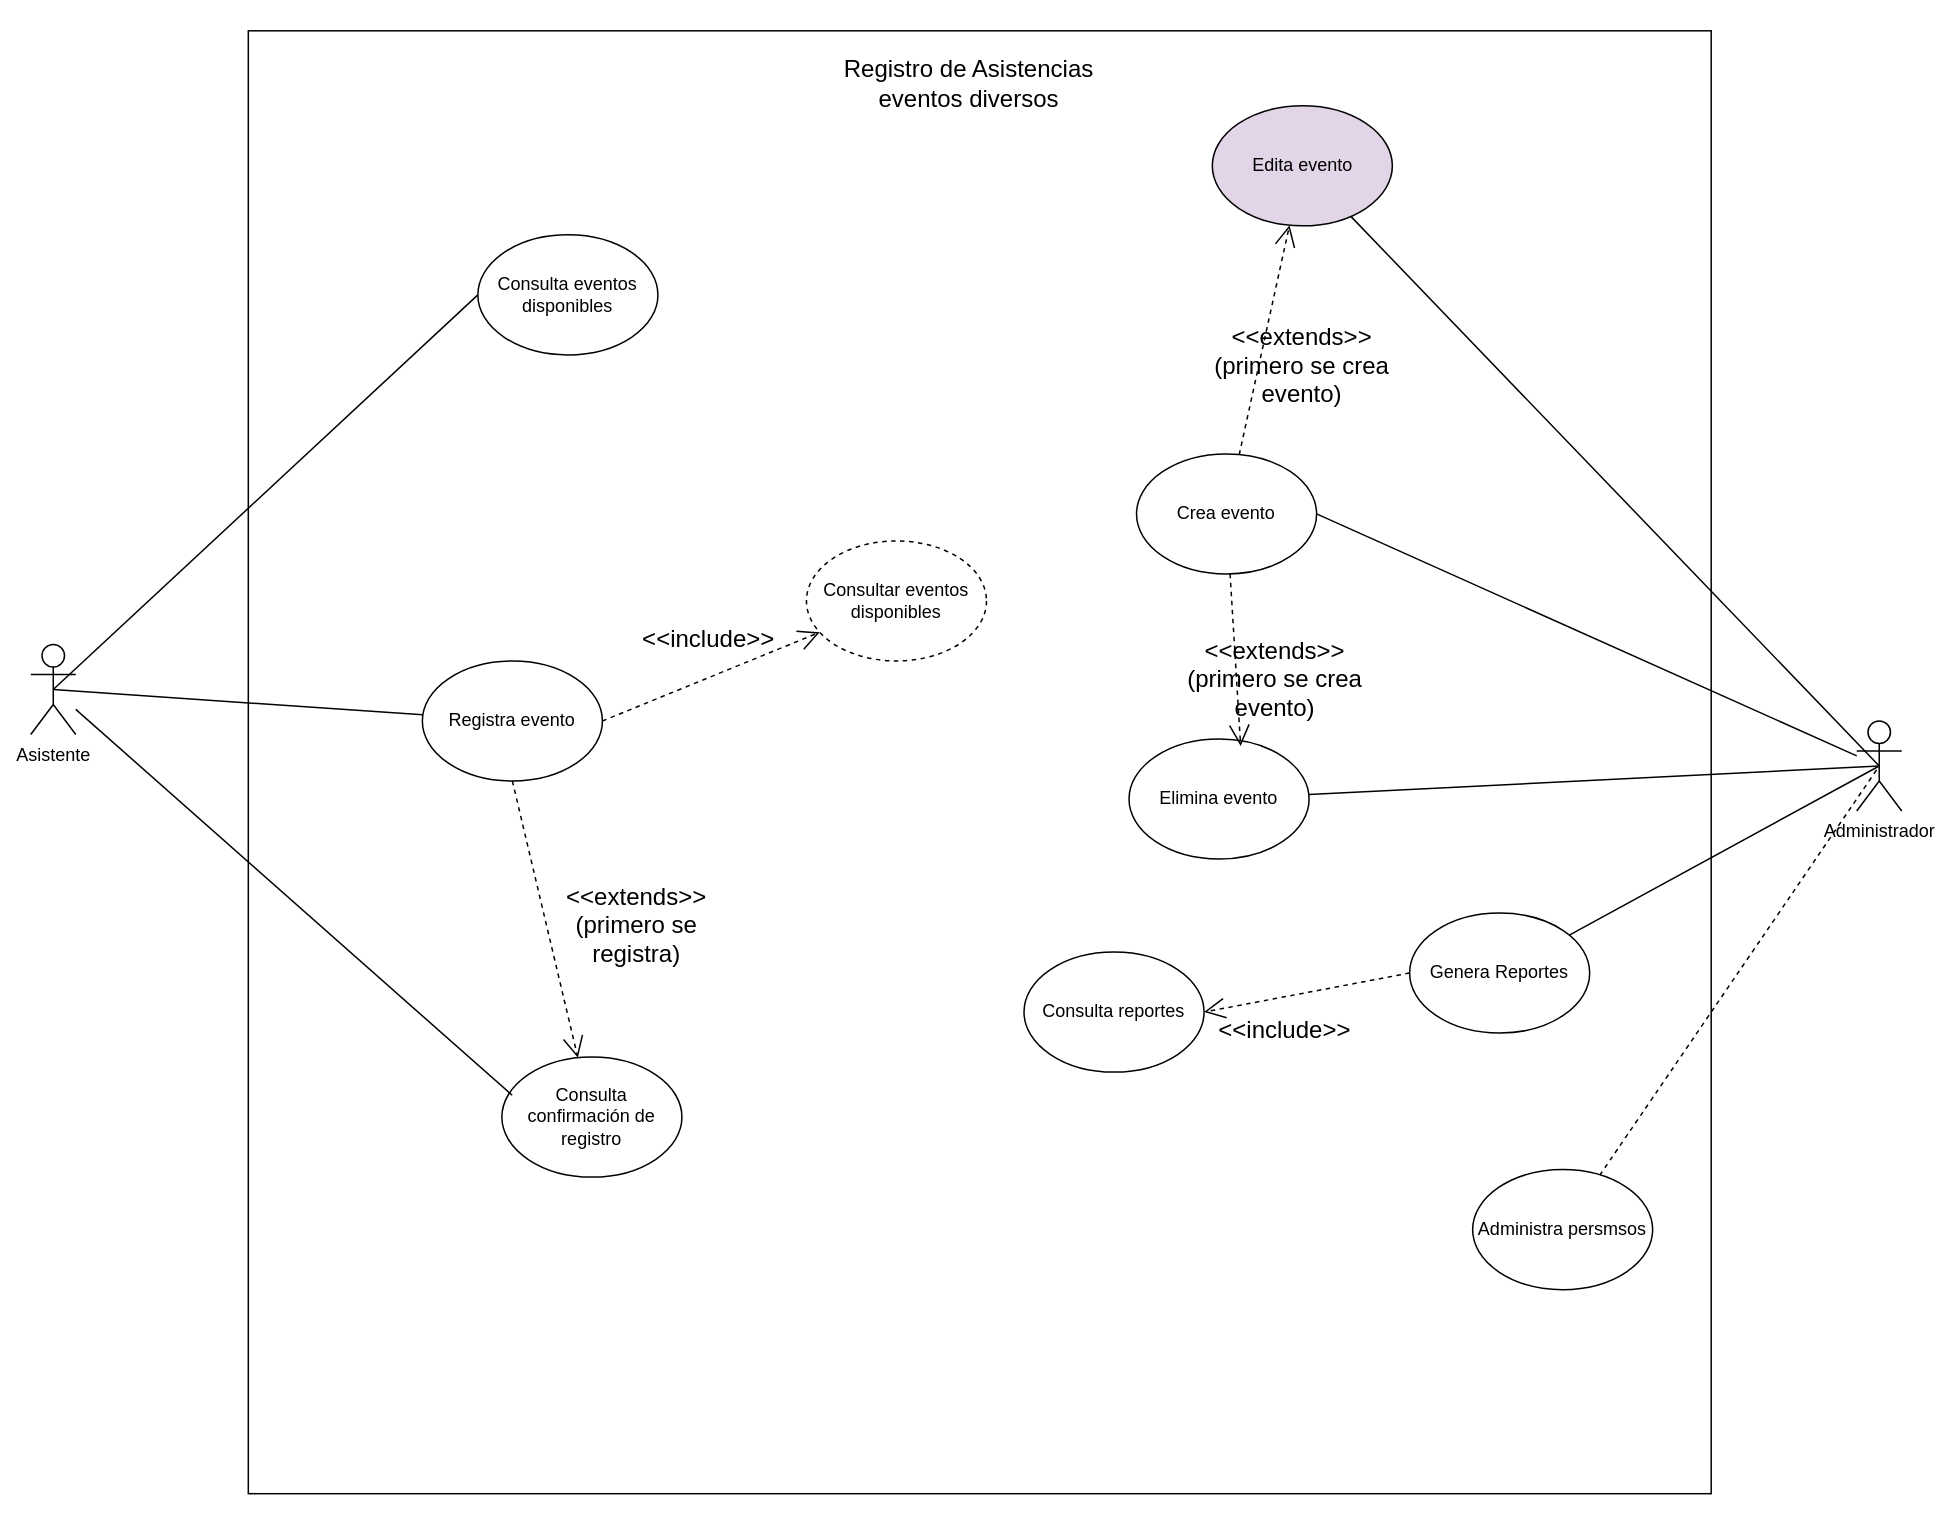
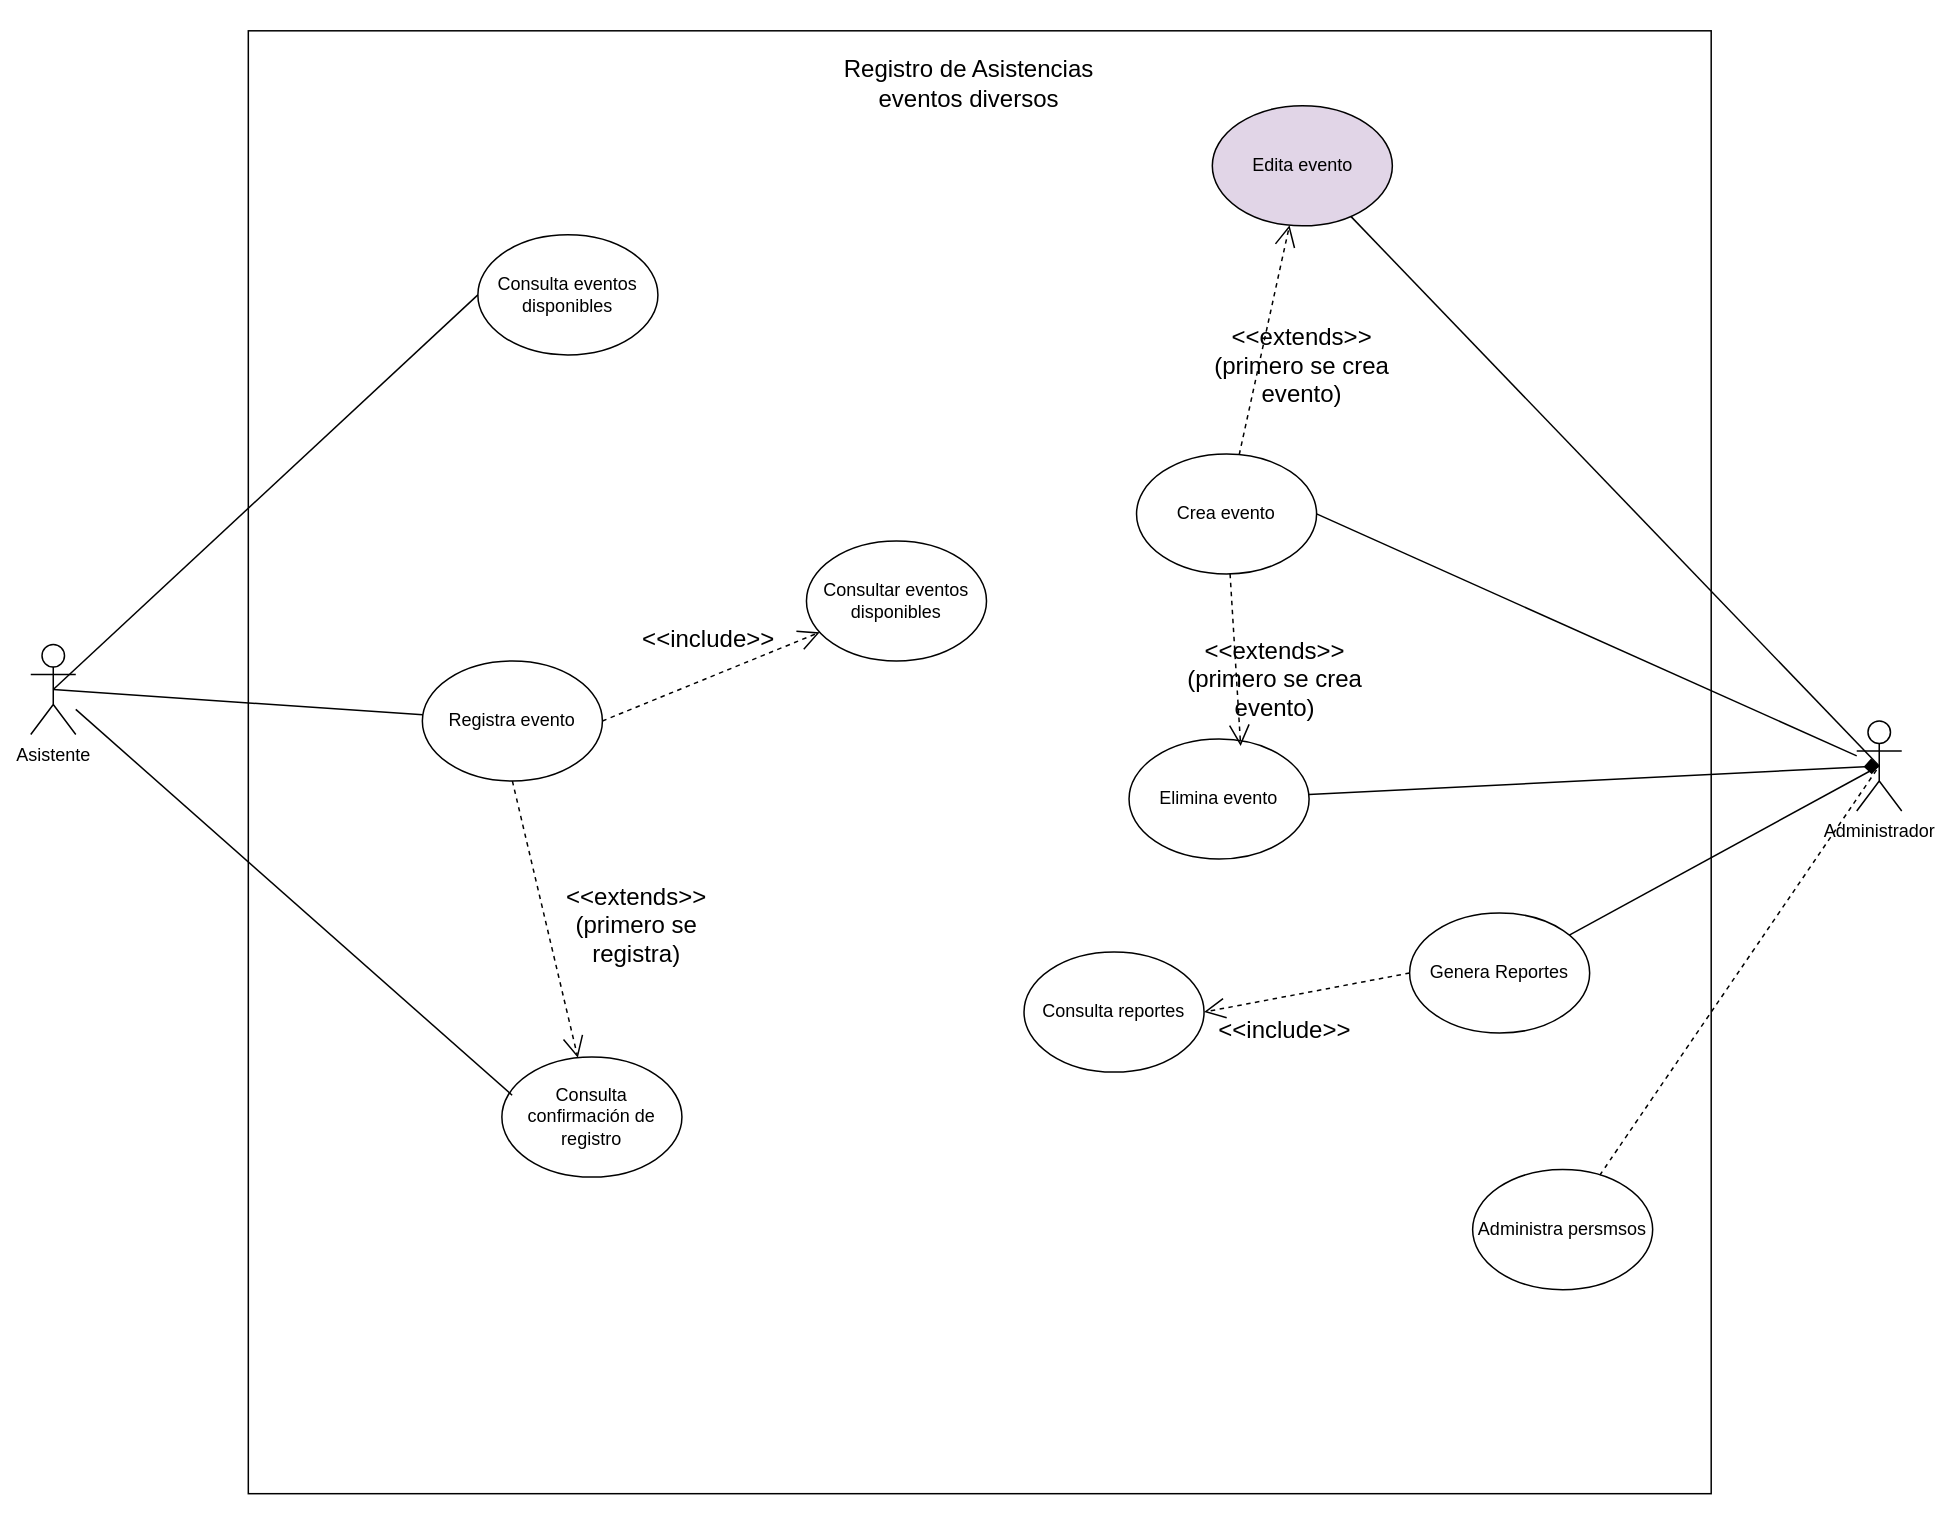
(896, 601) -> (896, 601)
(1867, 766) -> (1863, 767)
